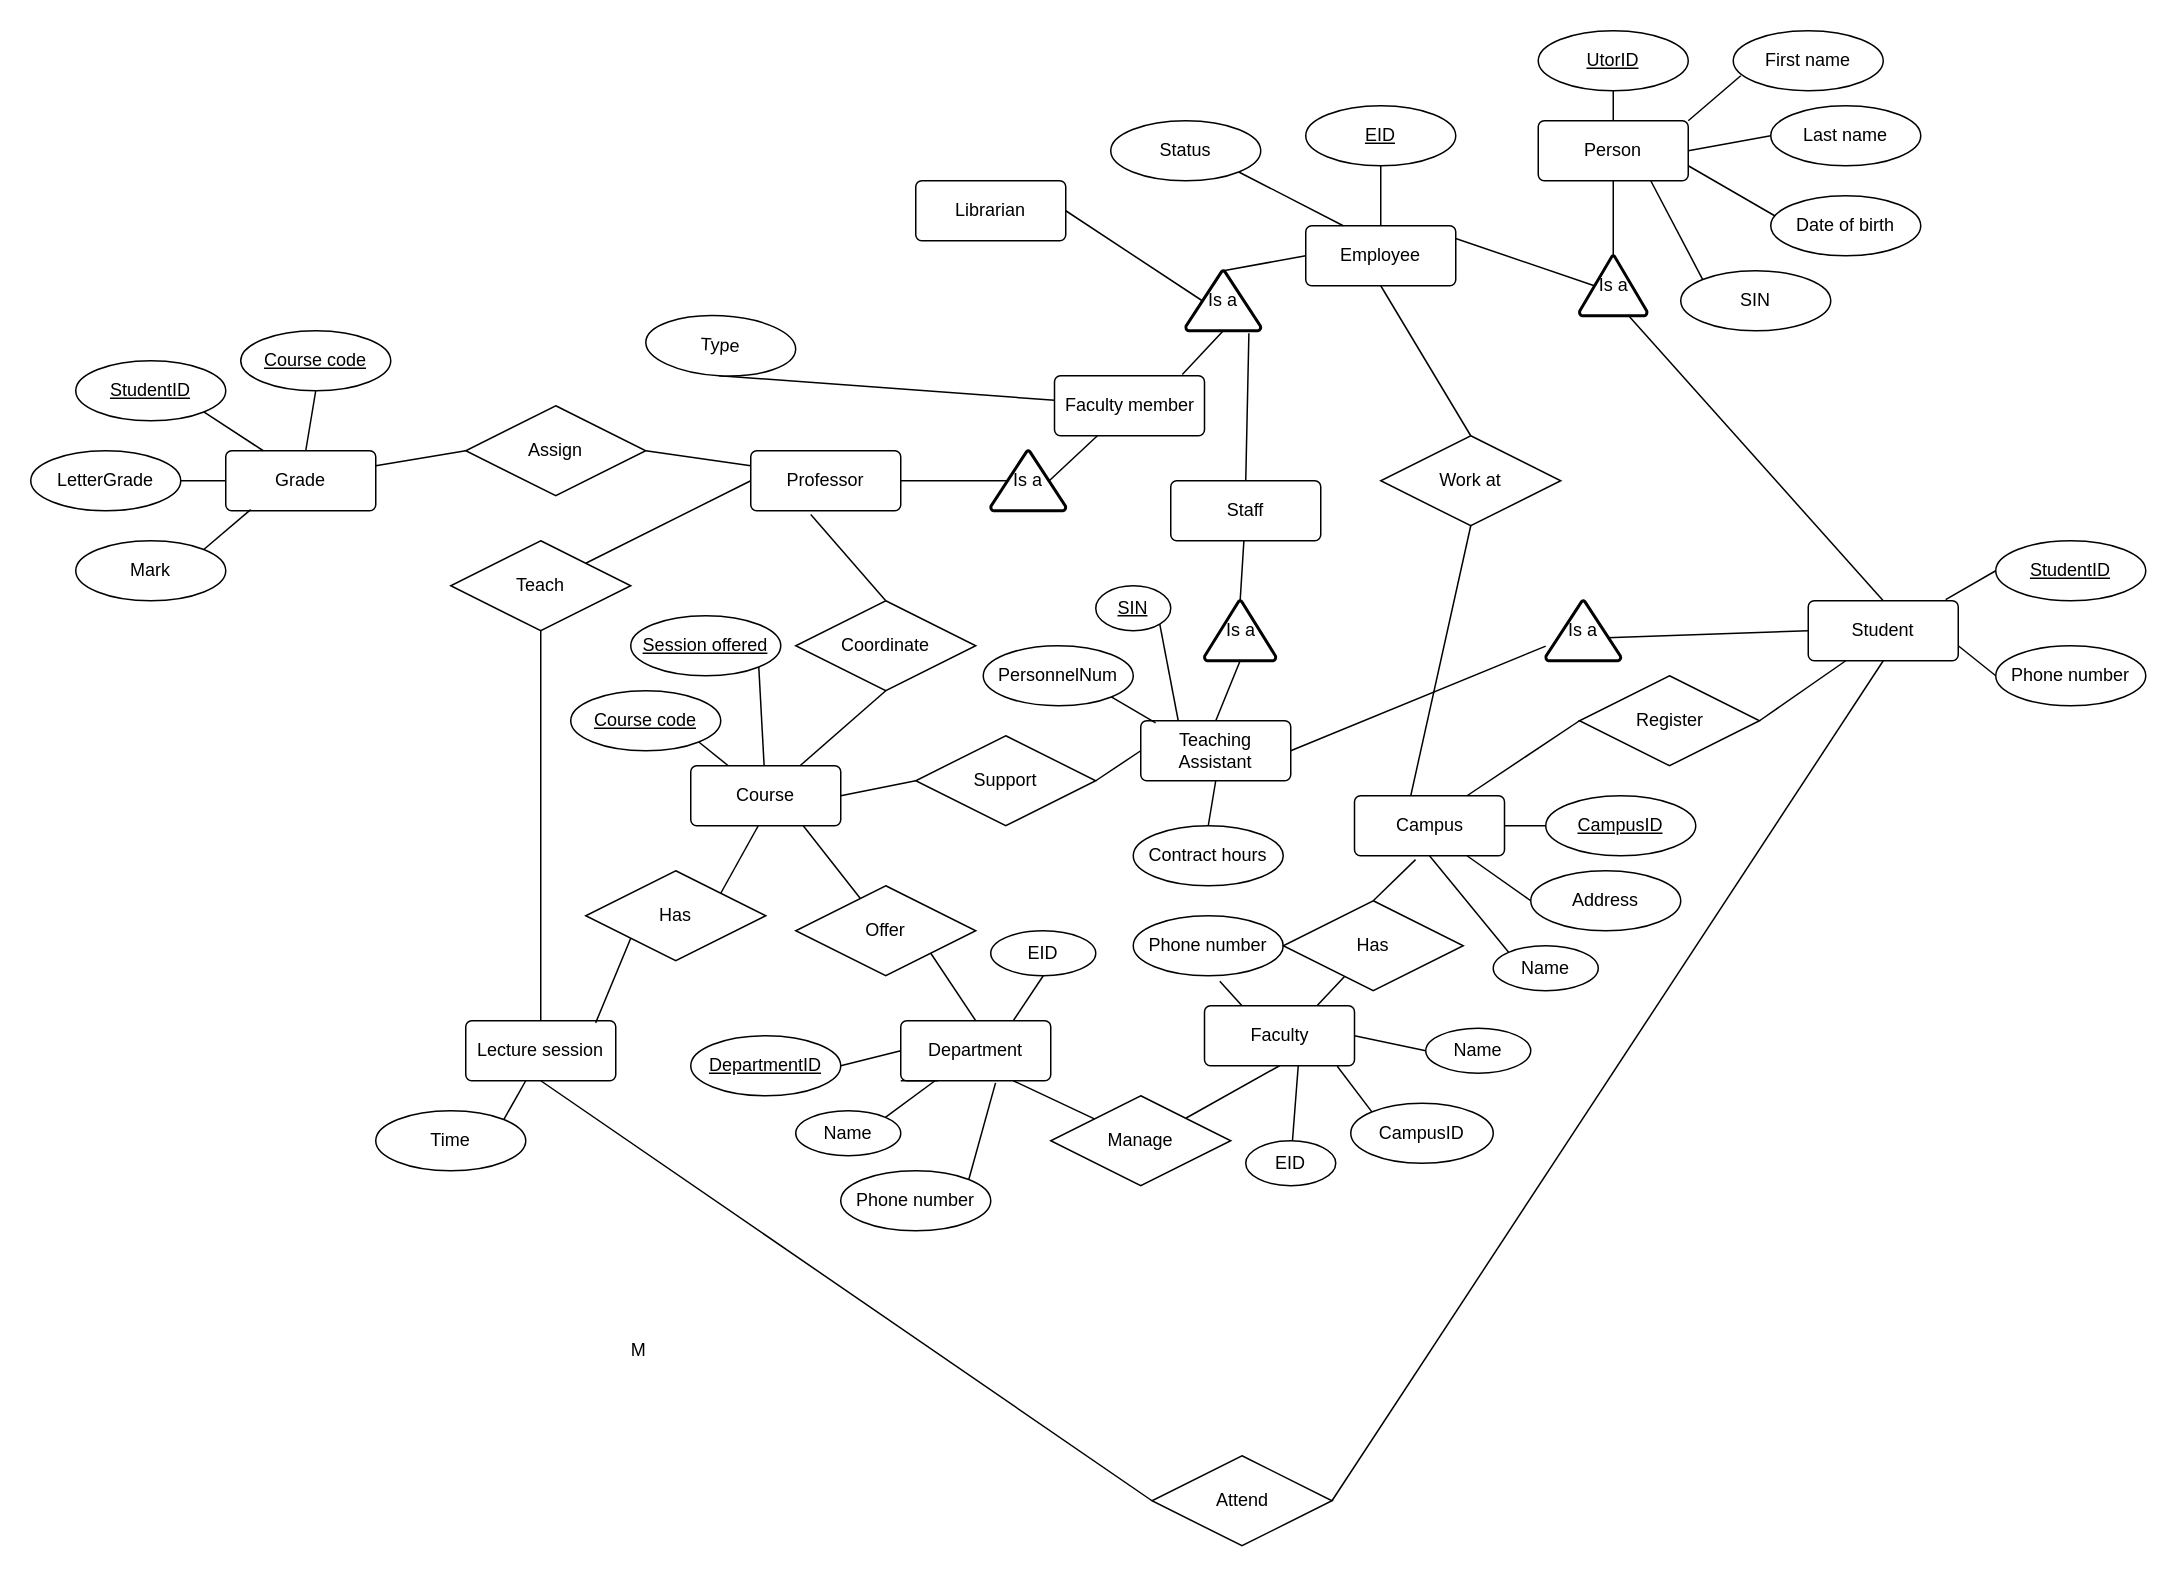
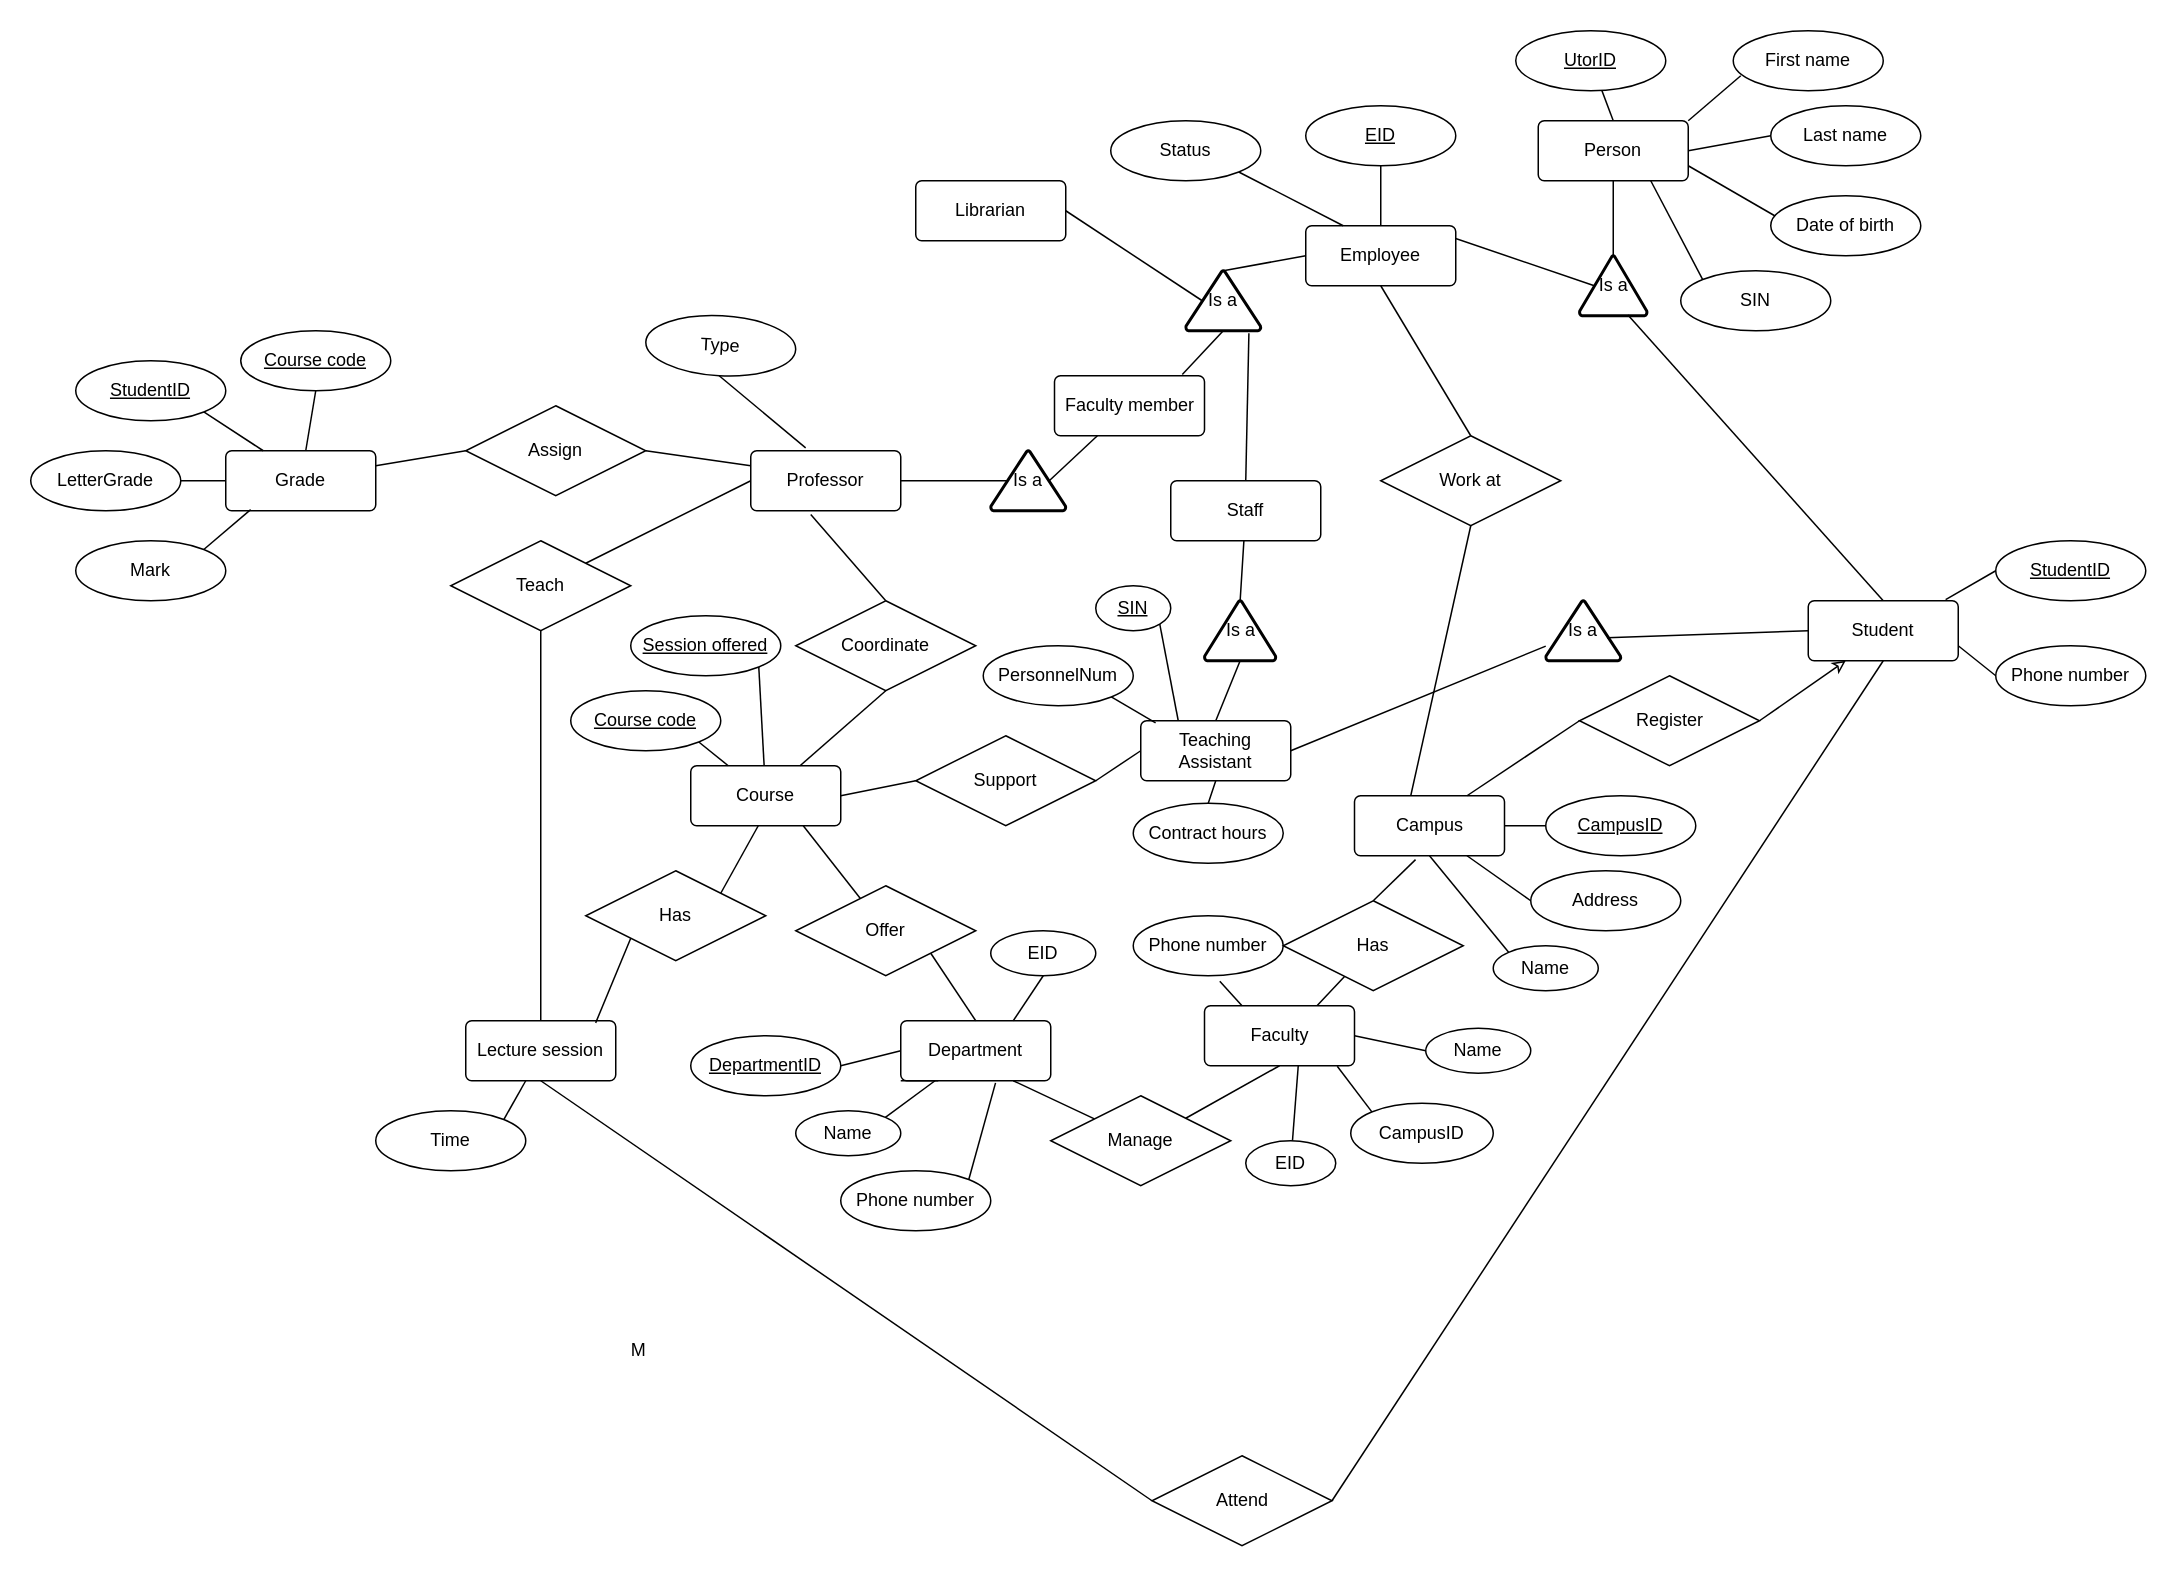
(1613, 61) -> (1591, 61)
(887, 388) -> (762, 412)
(1840, 665) -> (1836, 667)
(1208, 856) -> (1208, 833)
